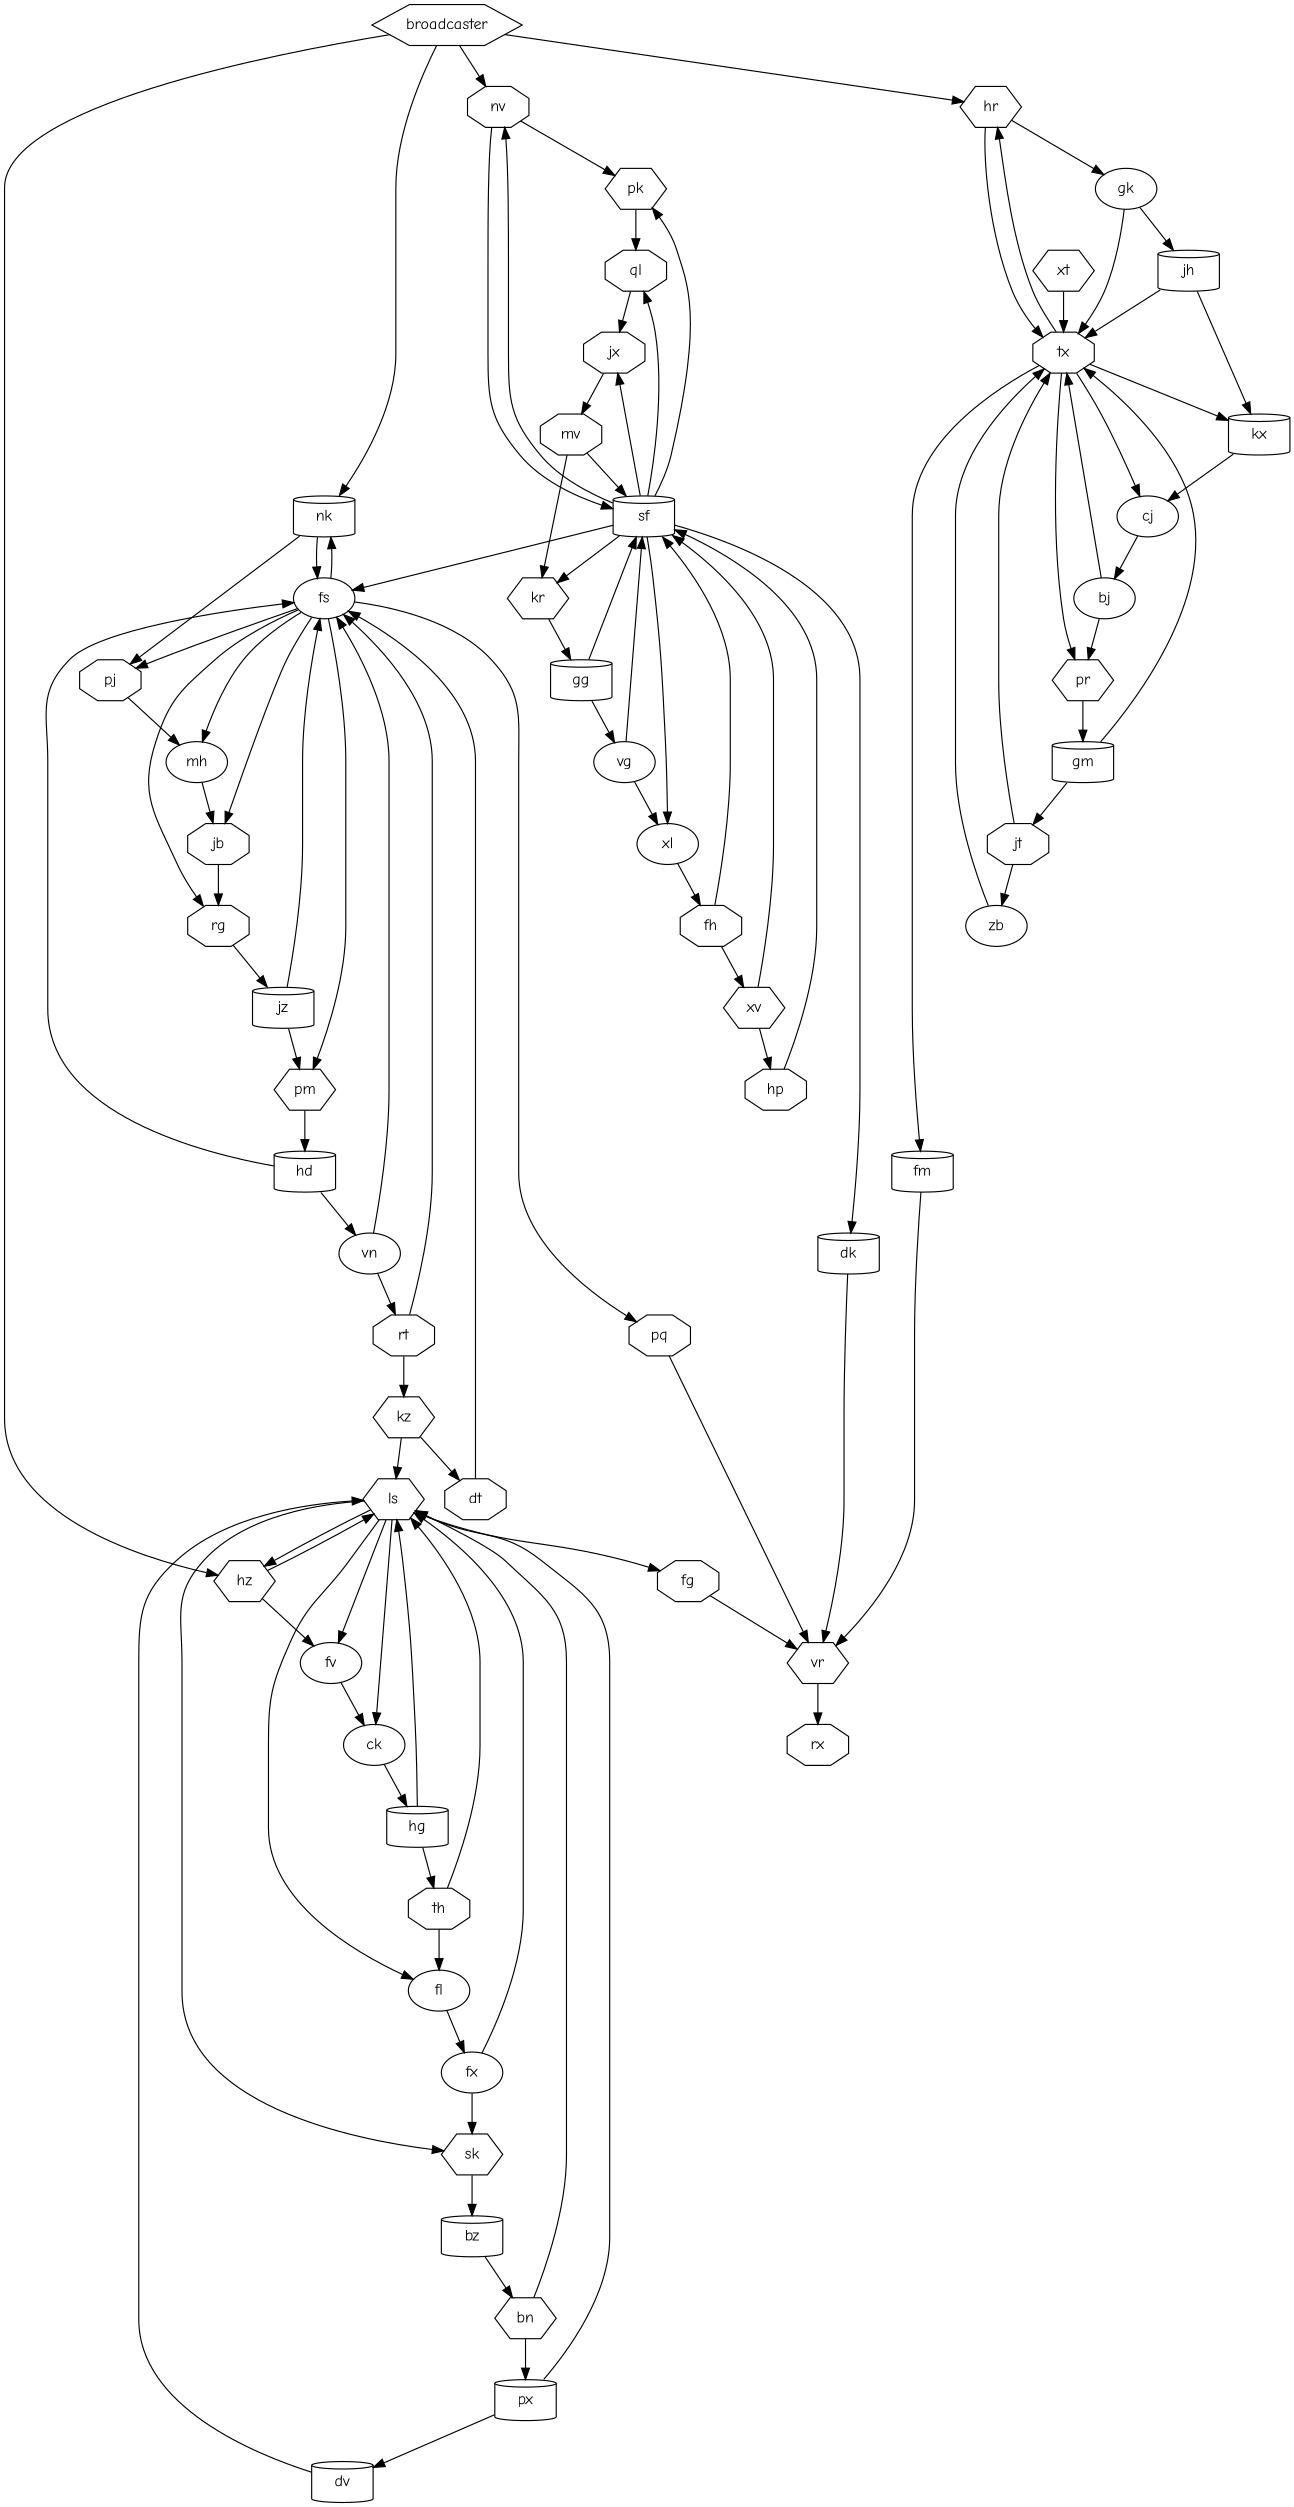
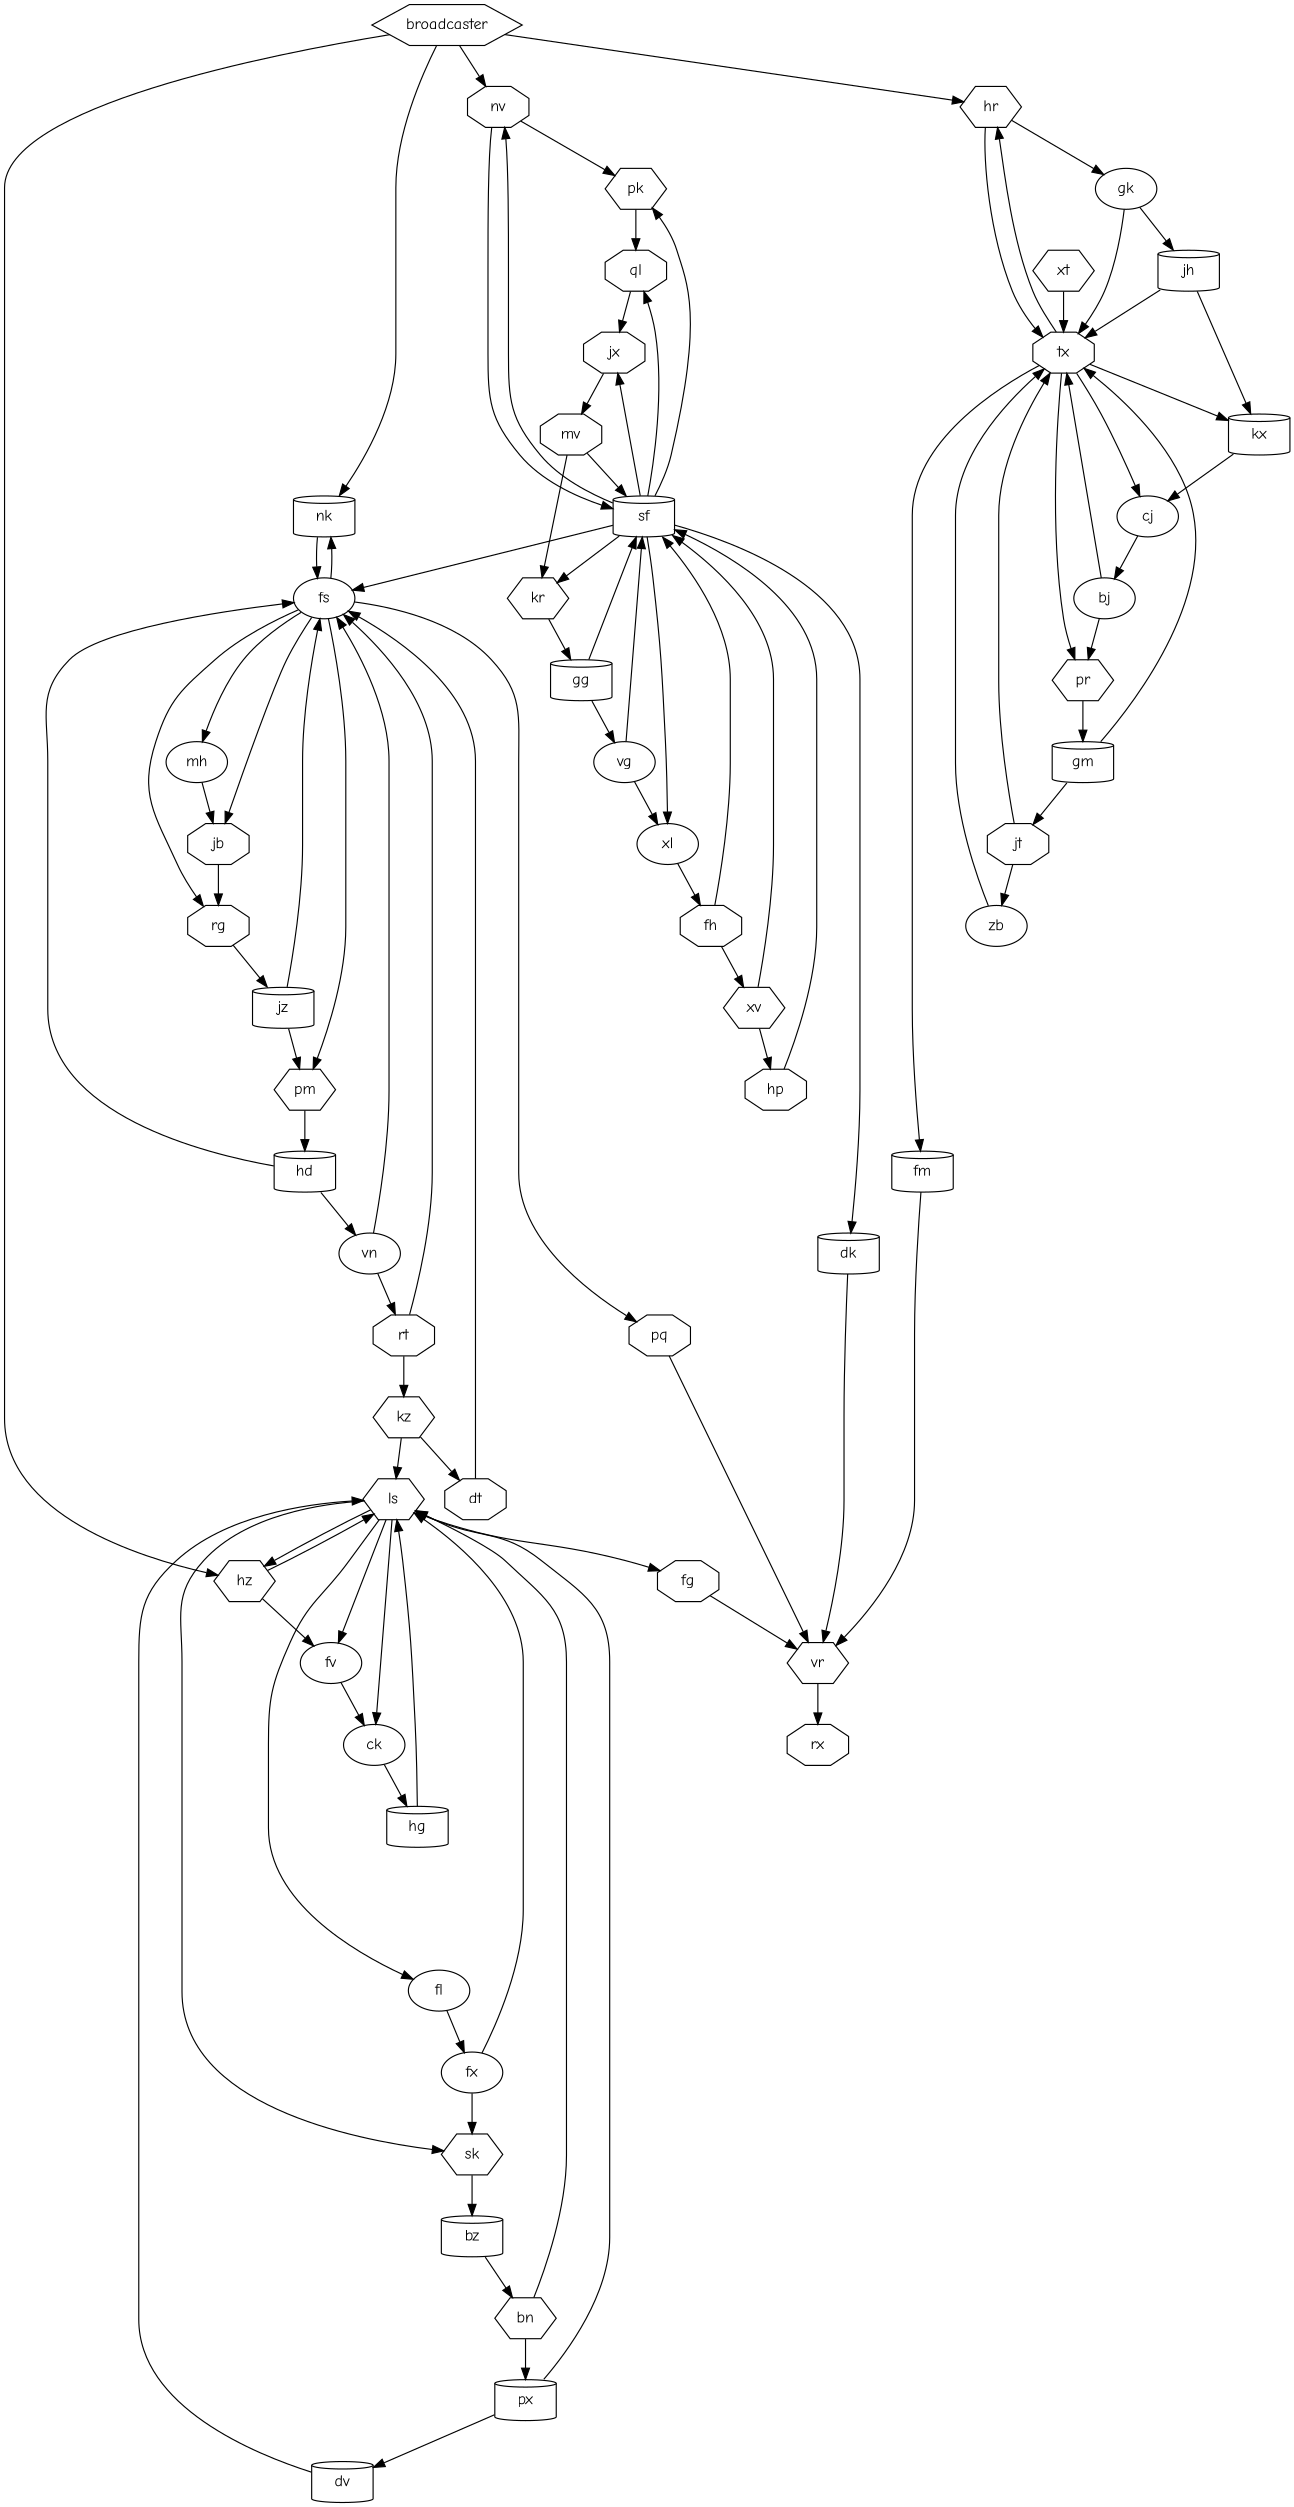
(110, 680) -> none
(439, 1909) -> none
